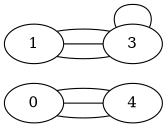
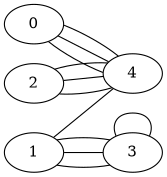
none -> (34, 83)
none -> (83, 113)
